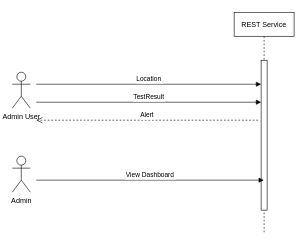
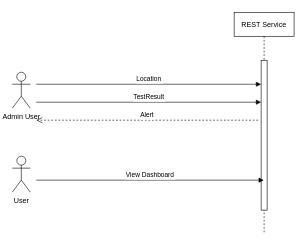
(22, 201) -> (22, 201)
